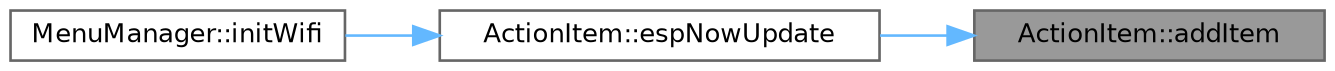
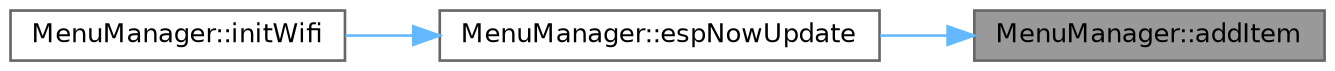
(660, 36) -> (660, 36)
(1149, 36) -> (1149, 36)
